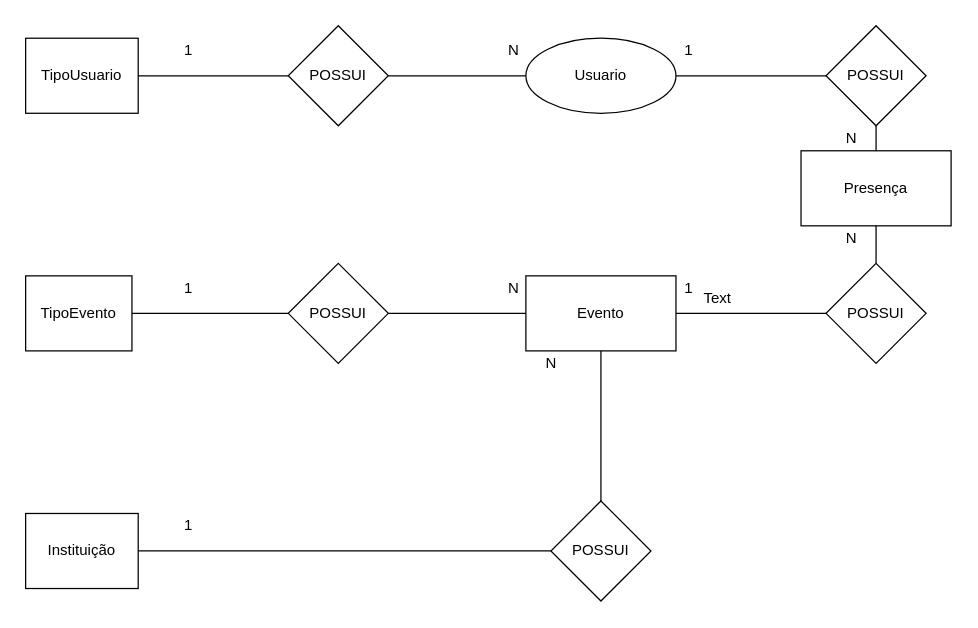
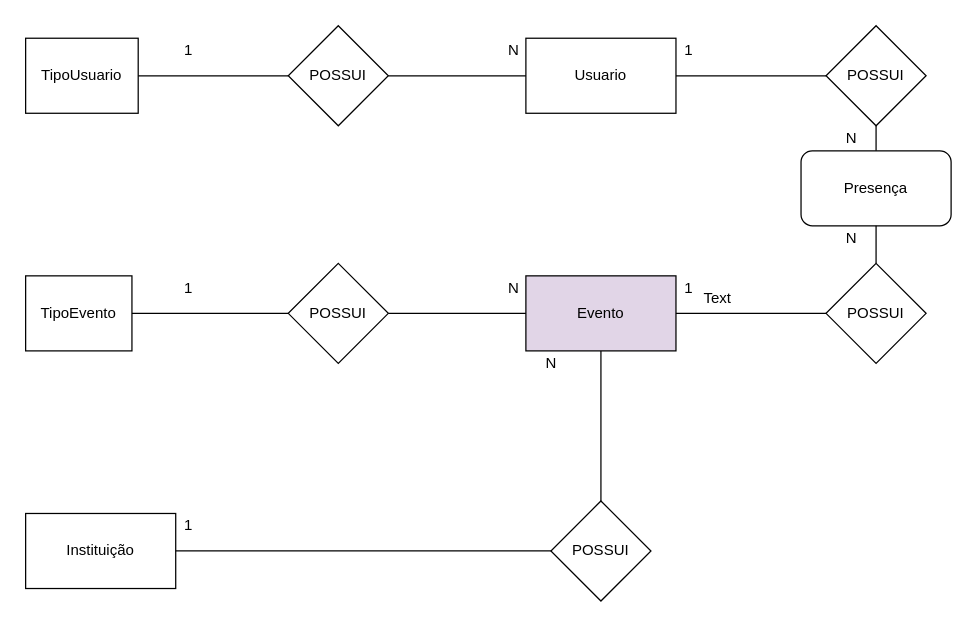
(601, 76) -> (601, 76)
(876, 188) -> (876, 188)
(601, 313) -> (601, 313)
(82, 551) -> (101, 551)
